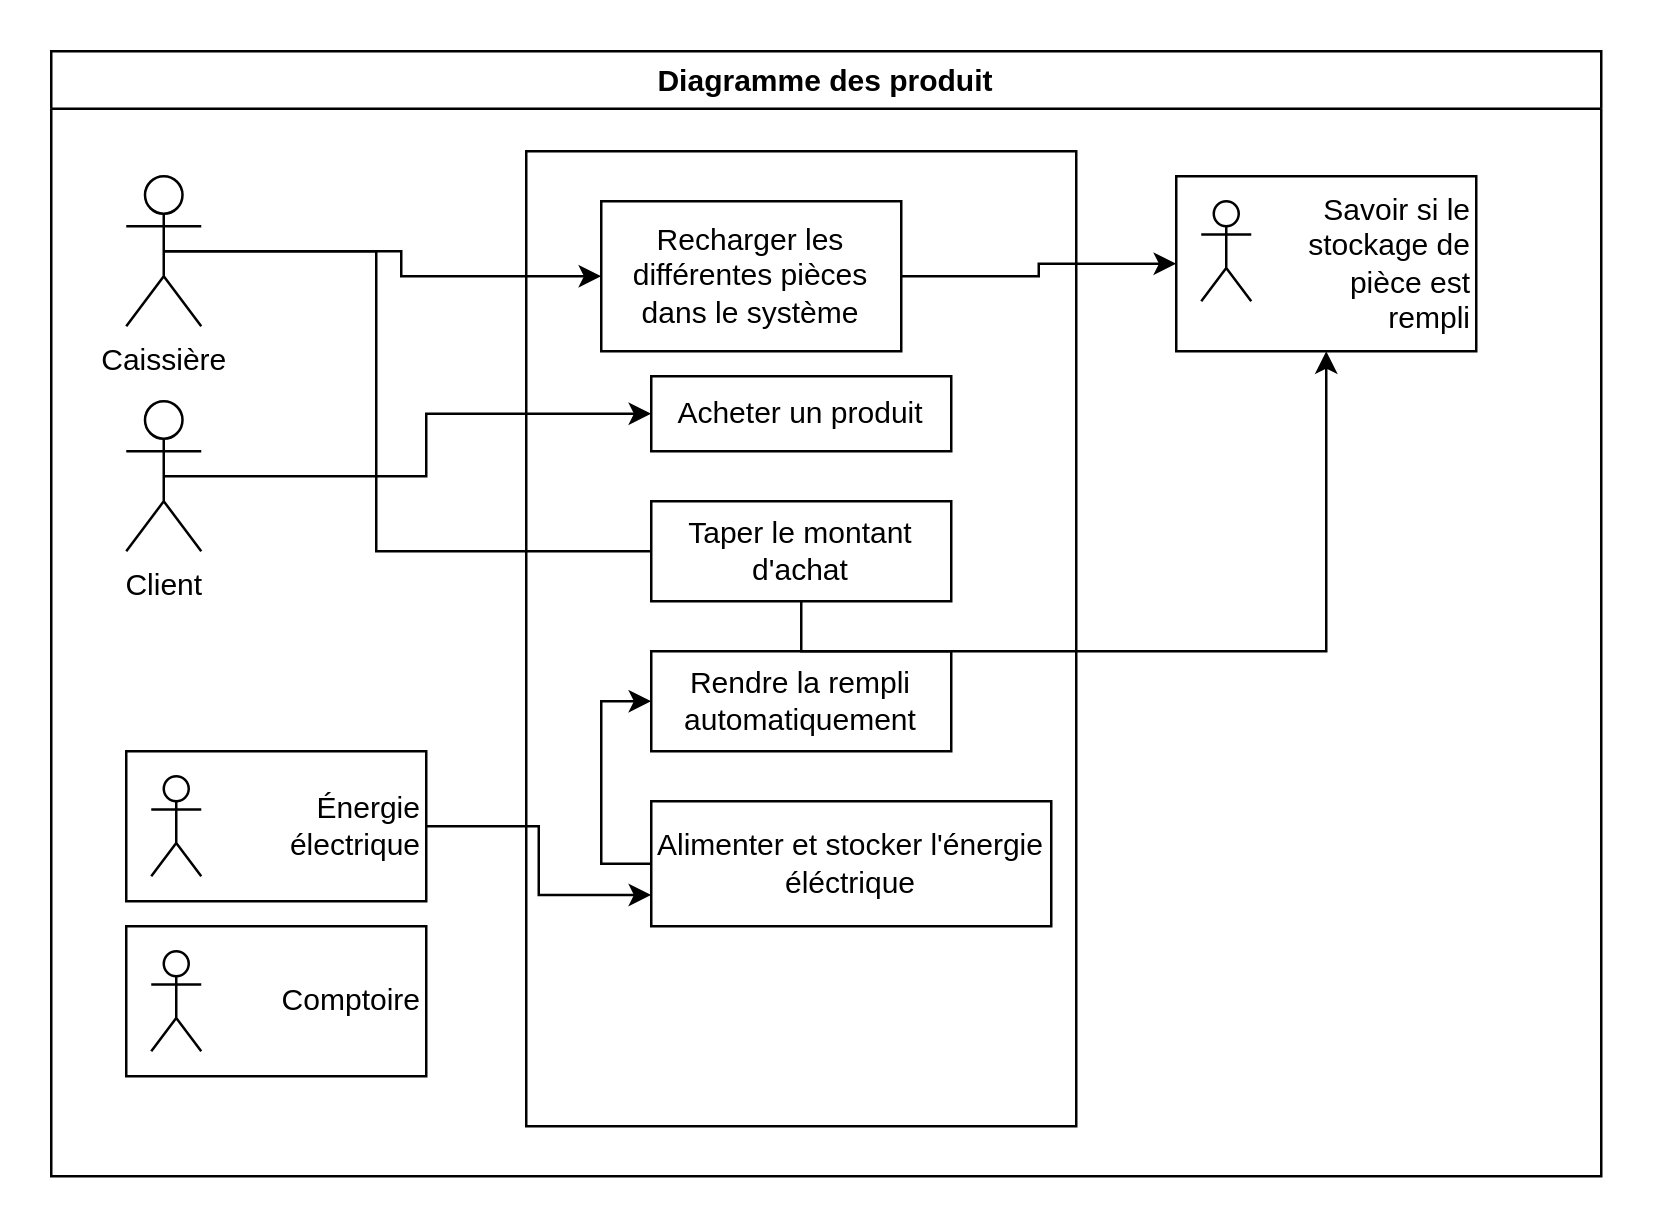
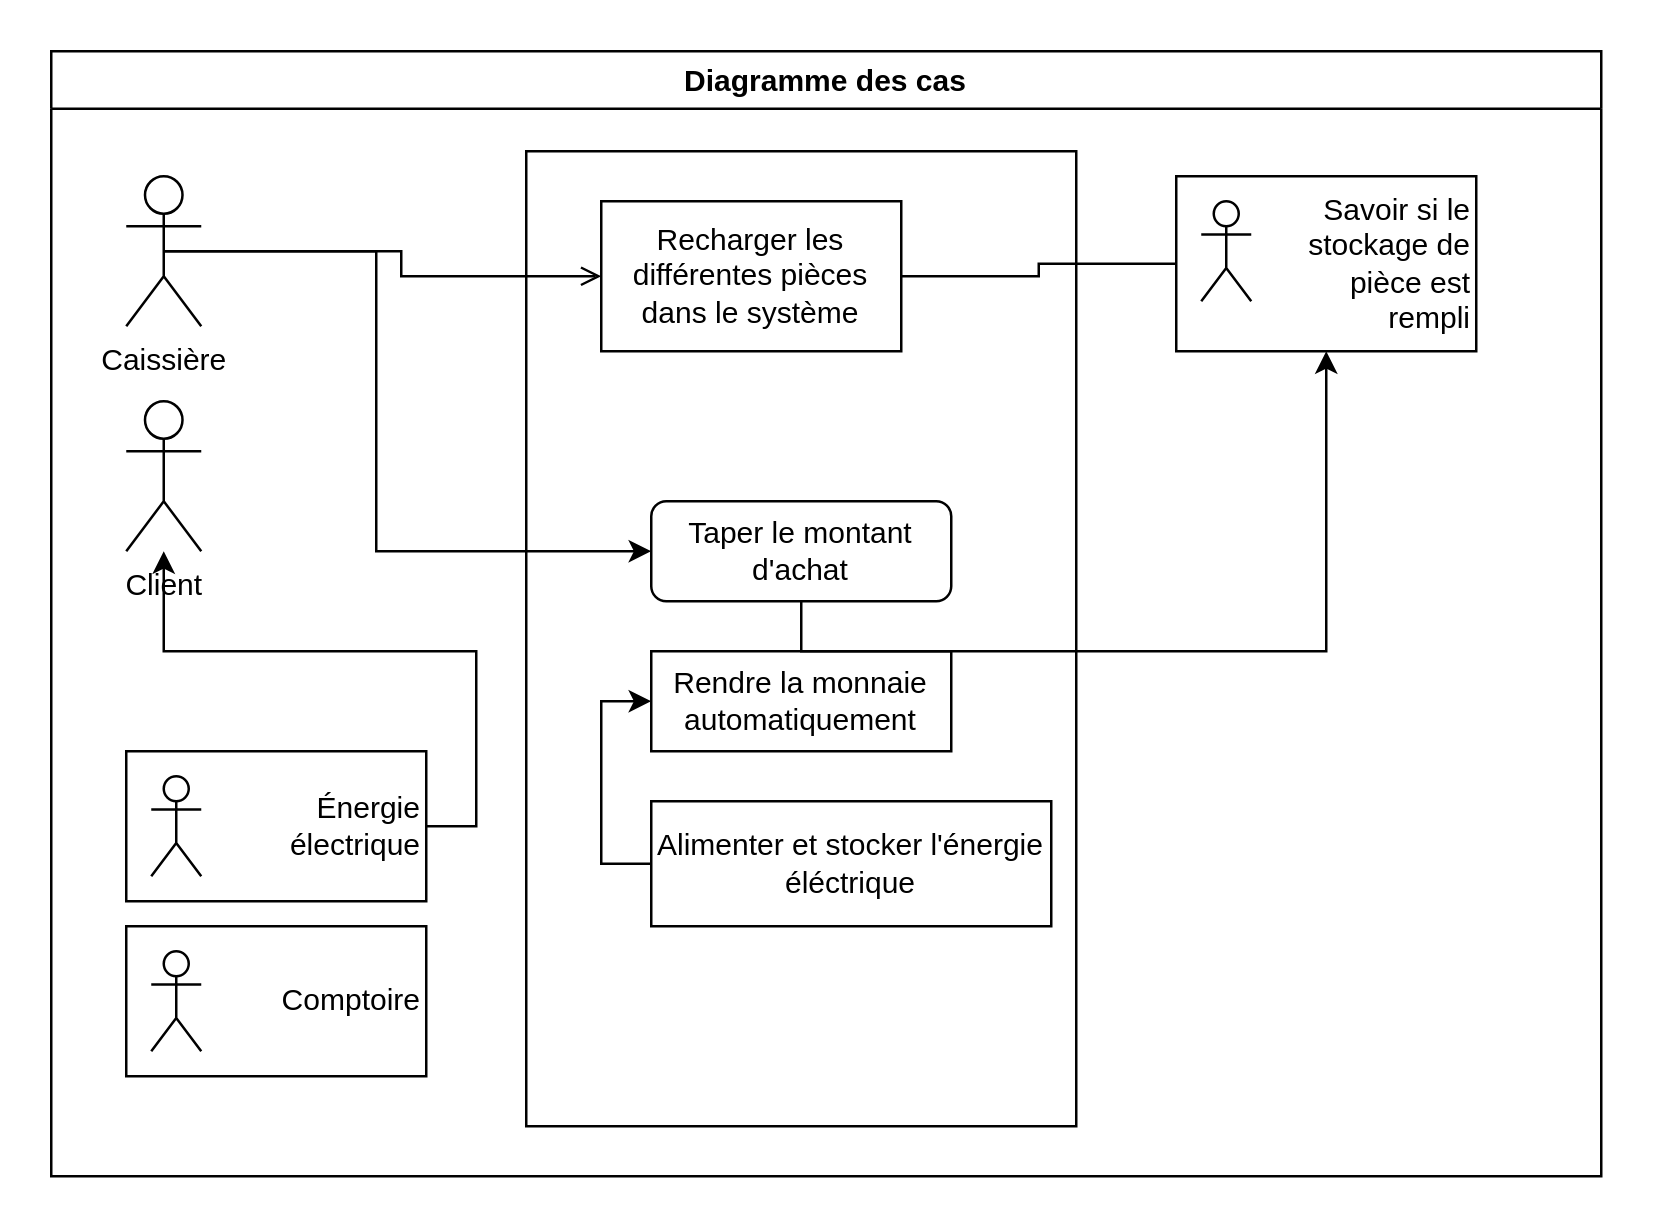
(825, 81) -> (825, 81)
(1158, 264) -> (1165, 264)
(583, 276) -> (587, 276)
(477, 414) -> none
(801, 414) -> none
(640, 551) -> (633, 551)
(801, 551) -> (801, 551)
(801, 701) -> (801, 701)
(539, 876) -> (367, 651)
